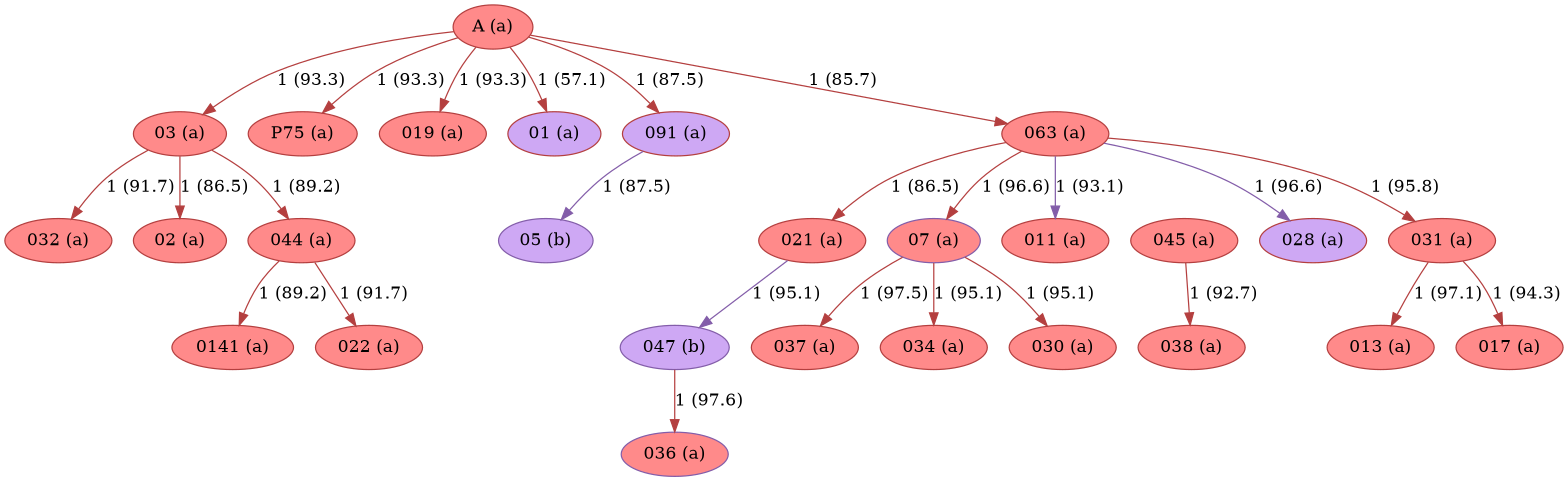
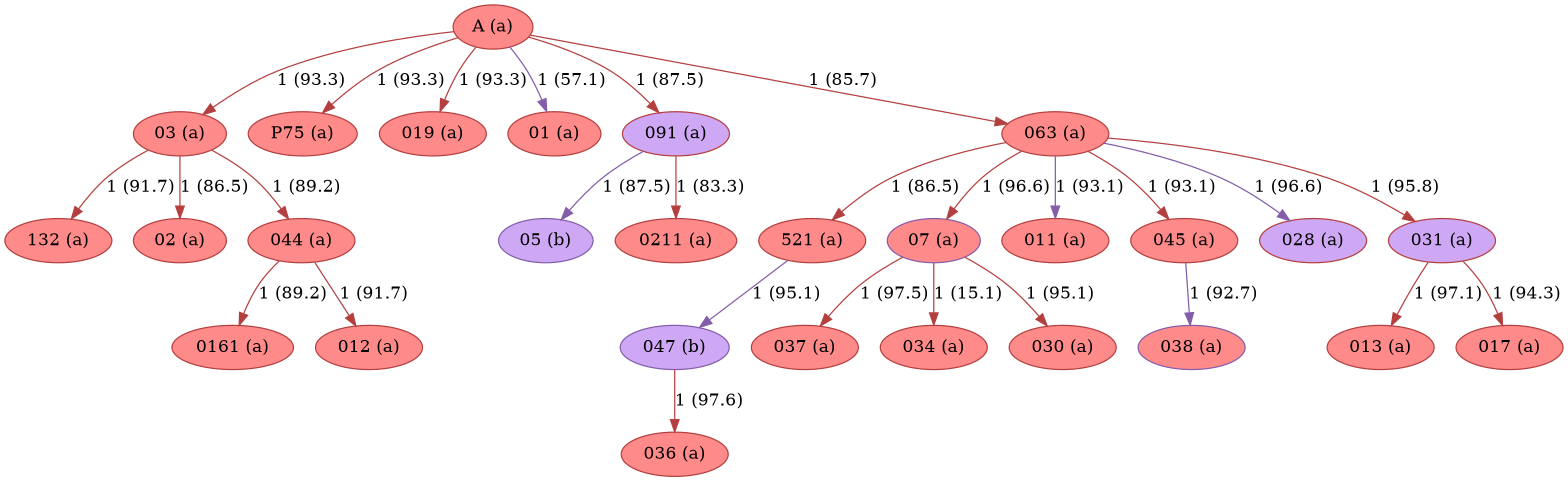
(528, 72) -> (528, 72)
(554, 134) -> (554, 134)
none -> (1128, 177)
(58, 241) -> (58, 241)
none -> (676, 241)
(812, 241) -> (812, 241)
(1442, 241) -> (1442, 241)
(1187, 288) -> (1187, 288)
(968, 294) -> (968, 294)
(233, 347) -> (233, 347)
(369, 347) -> (369, 347)
(1192, 347) -> (1192, 347)
(675, 454) -> (675, 454)
